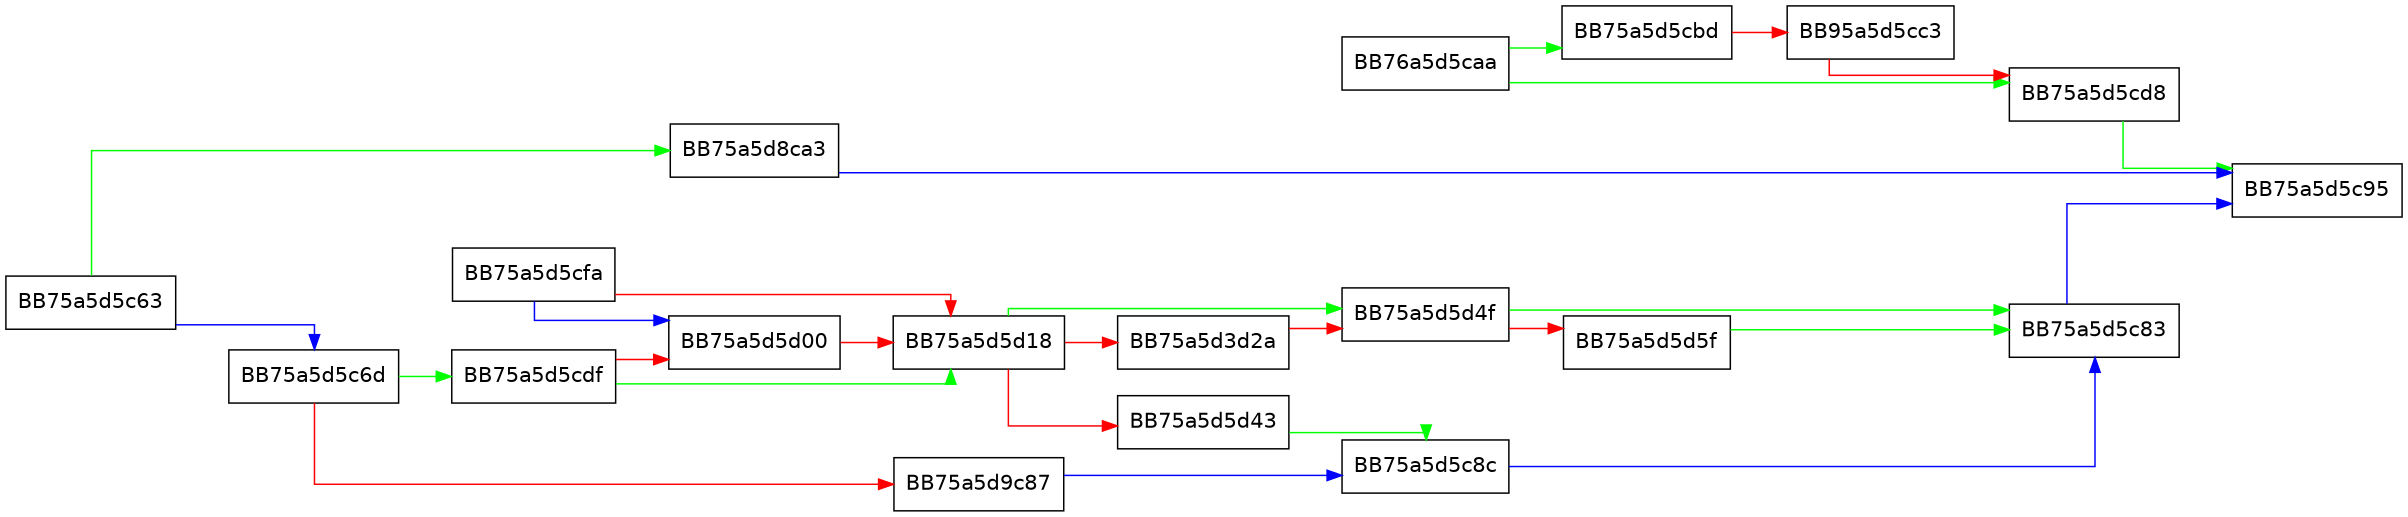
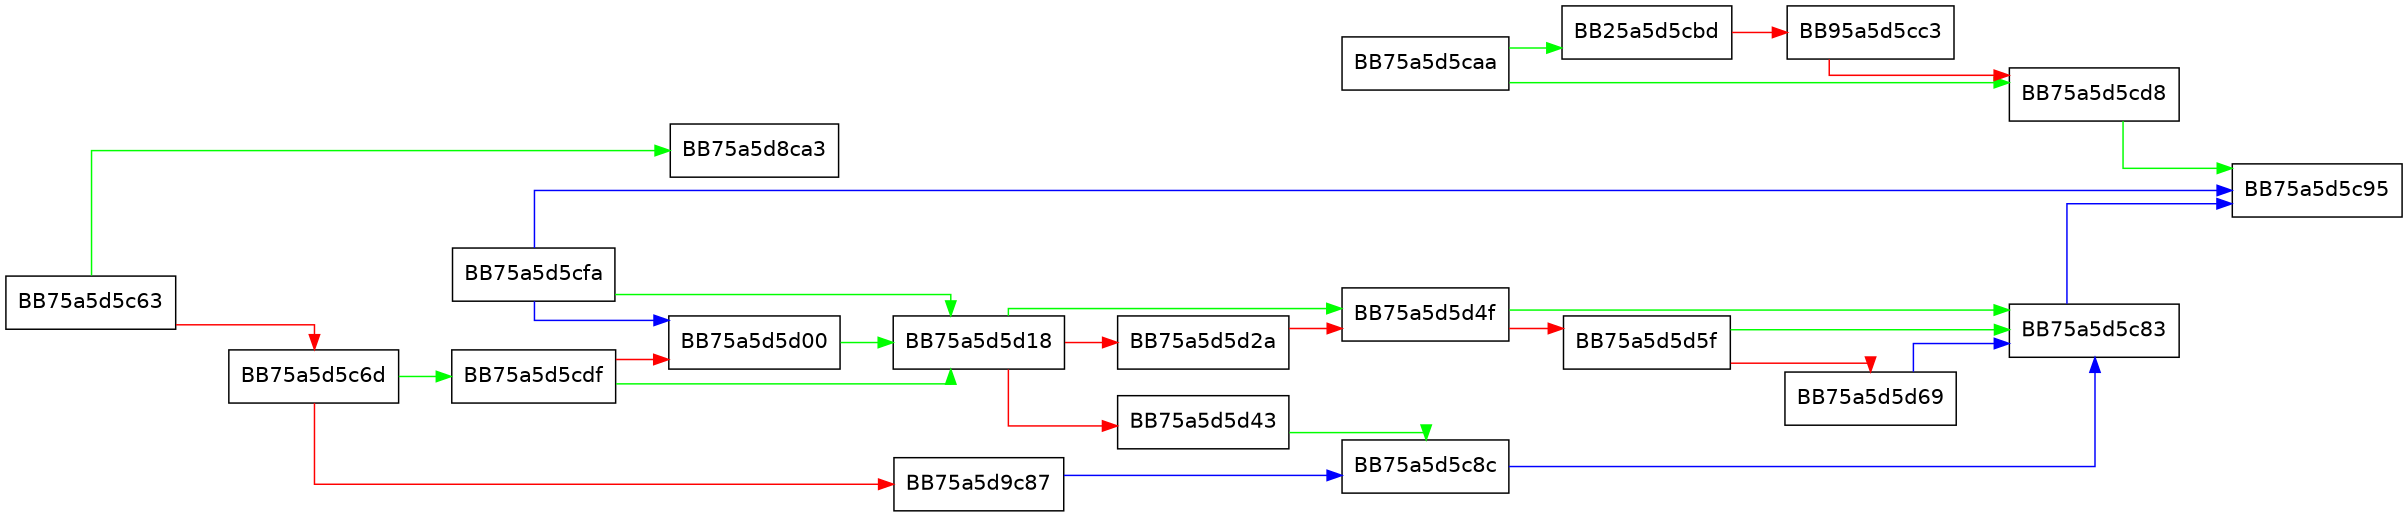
(1647, 32) -> (1647, 32)
(1425, 63) -> (1425, 63)
(1528, 173) -> (1347, 190)
(786, 295) -> (786, 295)
(250, 325) -> (250, 325)
(859, 343) -> (859, 343)
(1203, 343) -> (1203, 343)
none -> (1871, 399)
